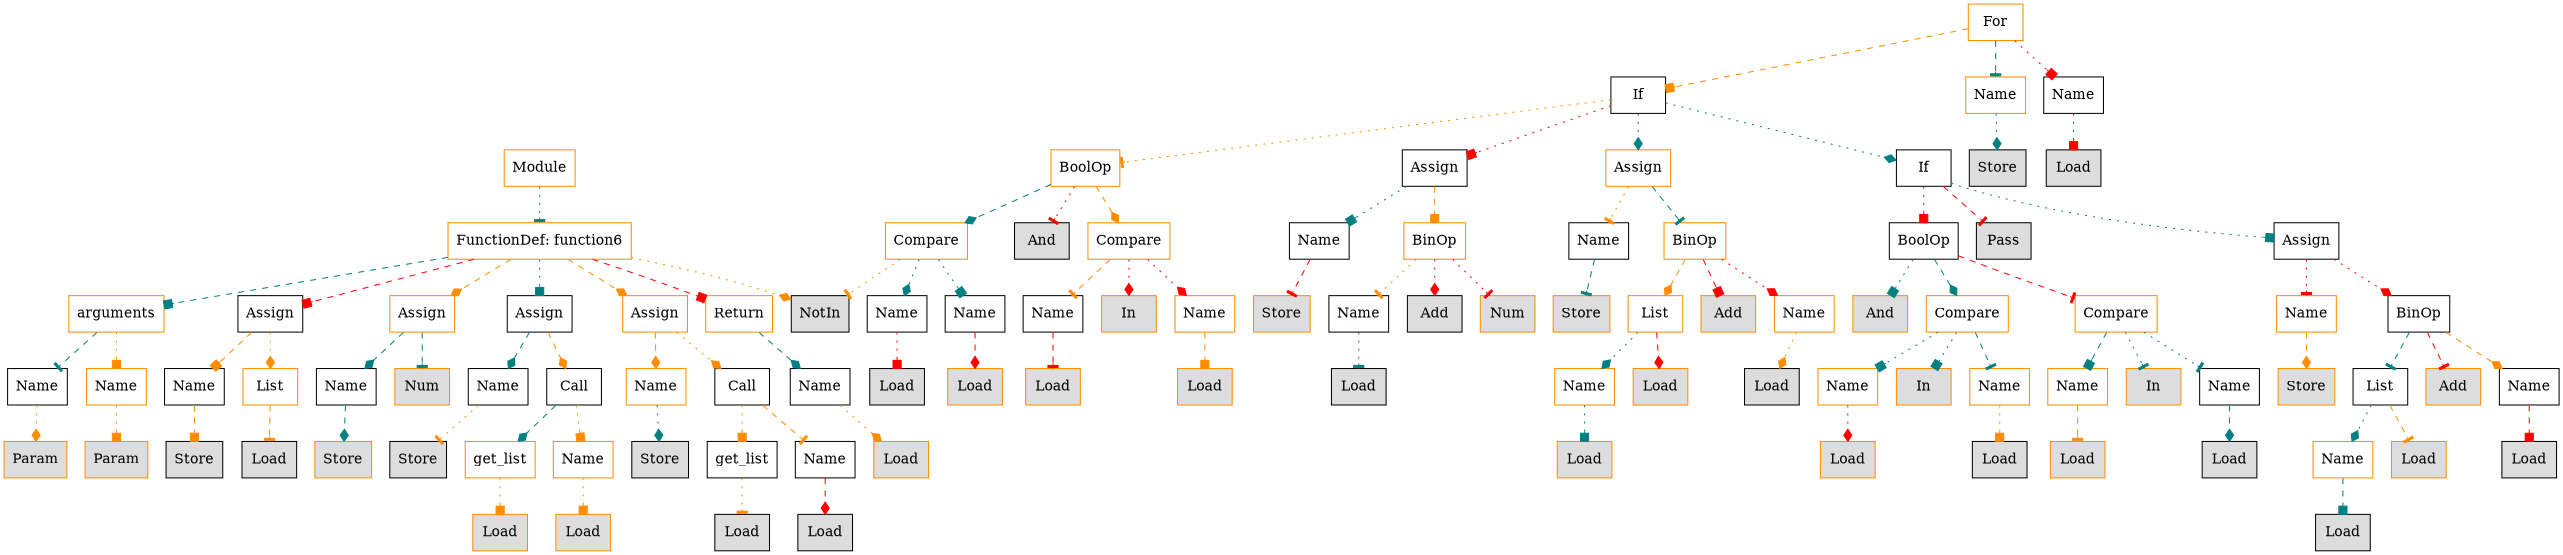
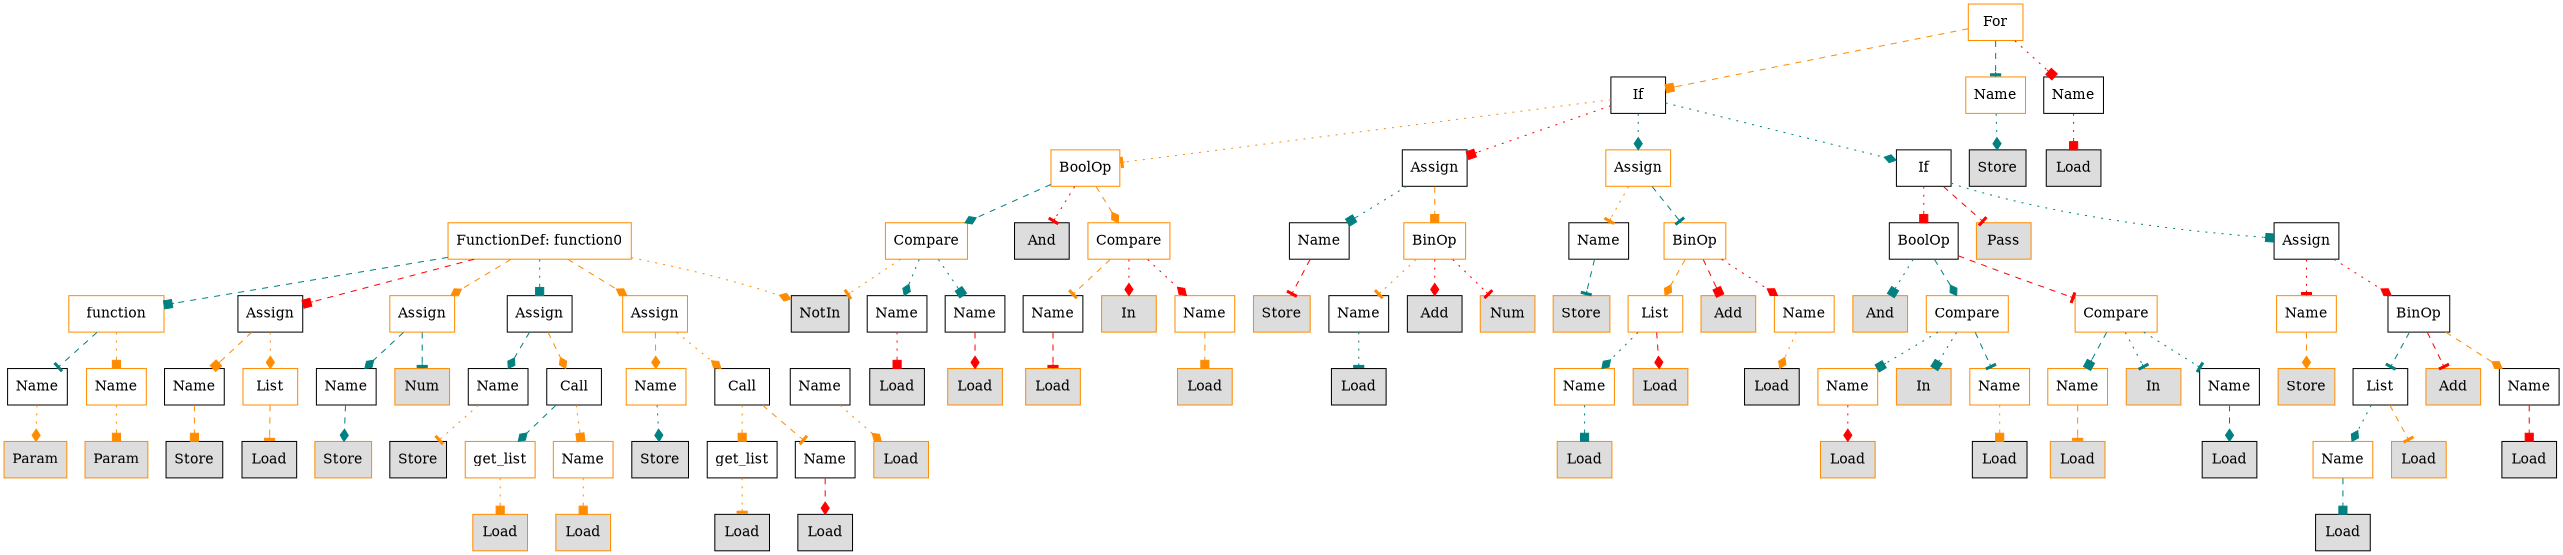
(540, 168) -> none
(540, 241) -> (540, 241)
(2004, 241) -> (2004, 241)
(116, 314) -> (116, 314)
(739, 314) -> none
